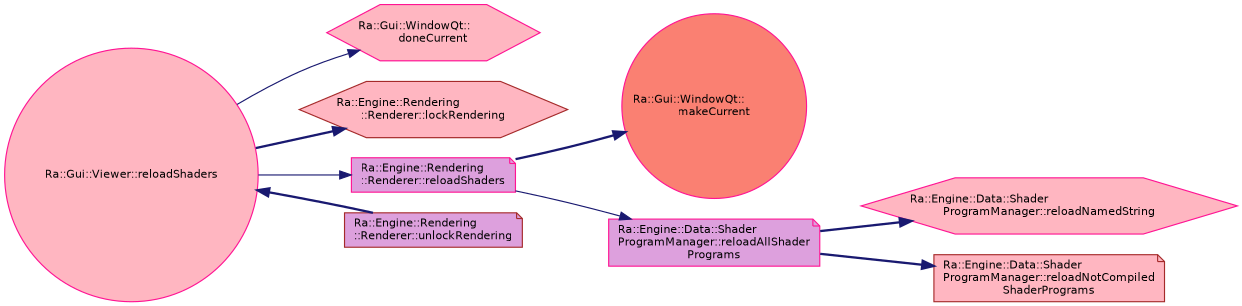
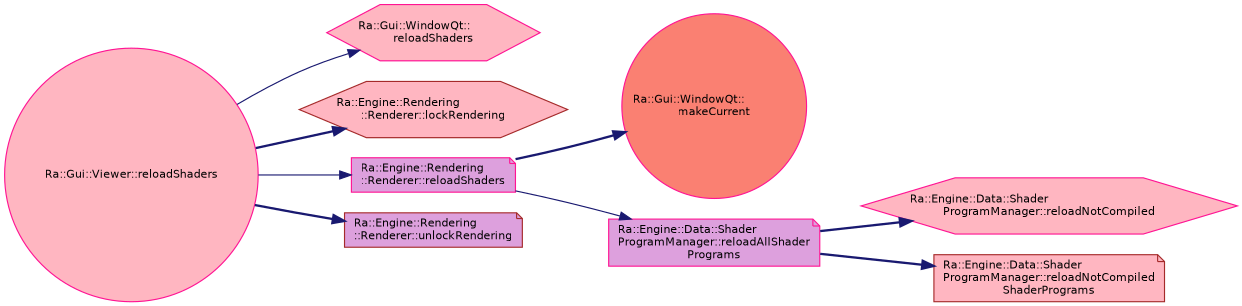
(433, 33) -> (433, 33)
(321, 202) -> (294, 212)
(1049, 206) -> (1049, 206)
